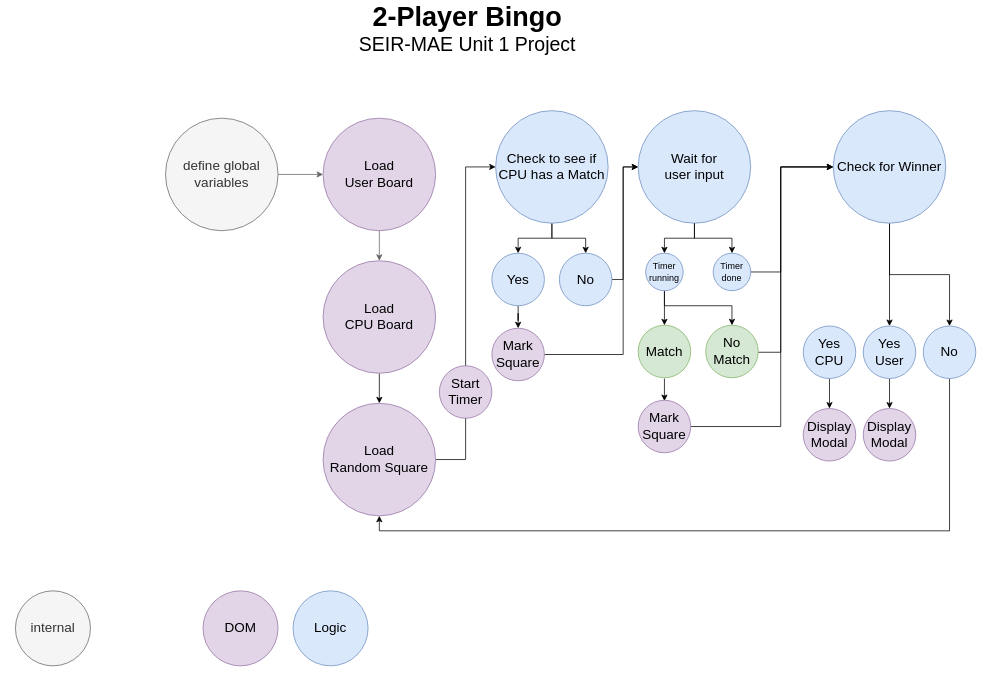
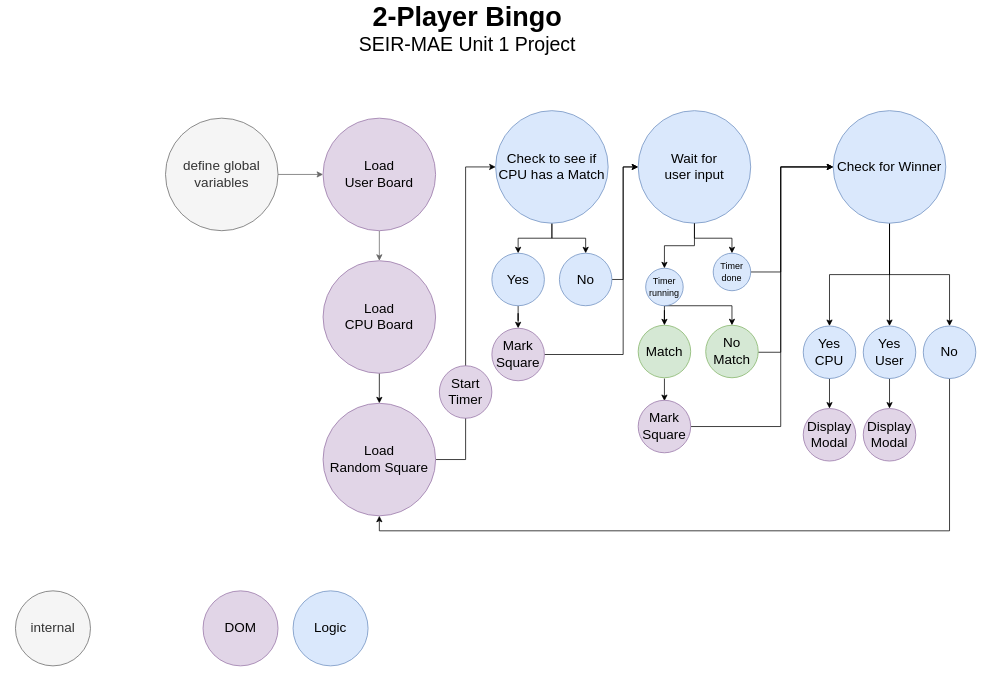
(664, 272) -> (664, 287)
none -> (835, 275)
